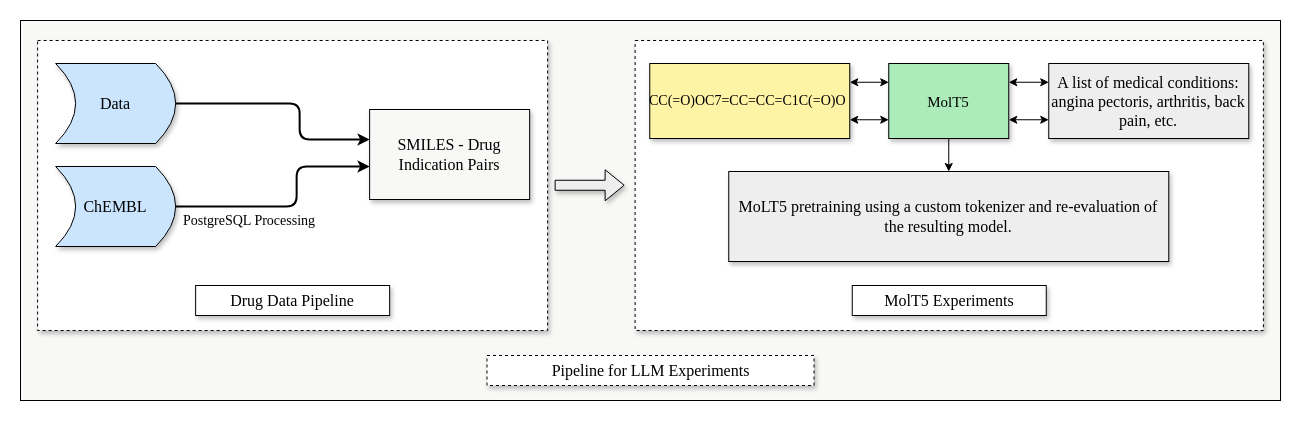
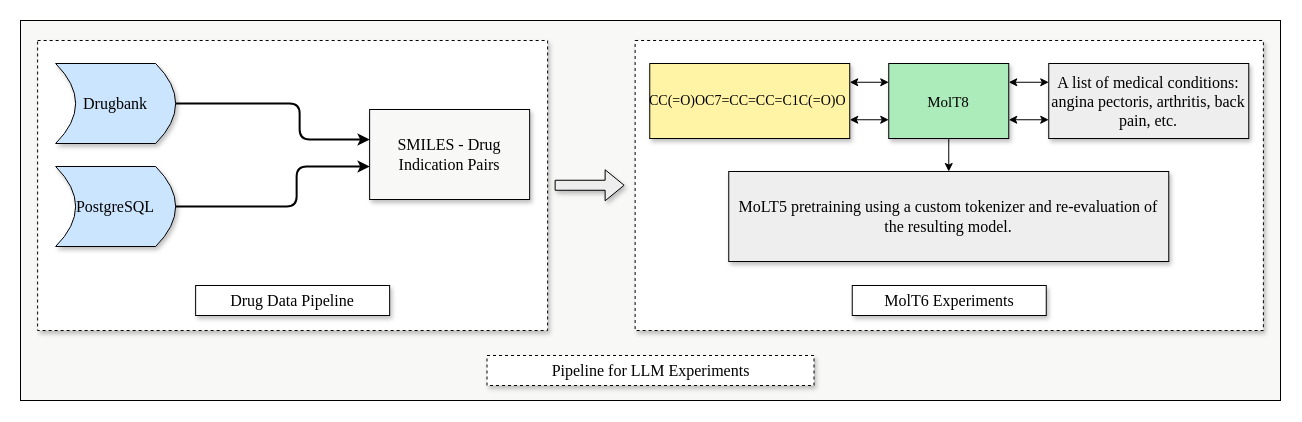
(949, 102) -> (949, 102)
(116, 104) -> (116, 104)
(116, 207) -> (116, 207)
(250, 222) -> none
(950, 301) -> (950, 301)
